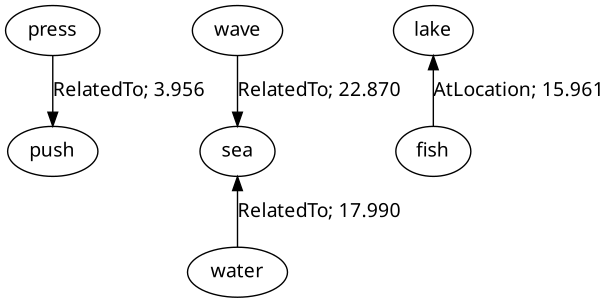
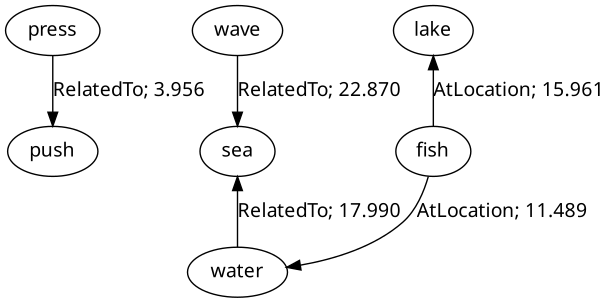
none -> (379, 239)
